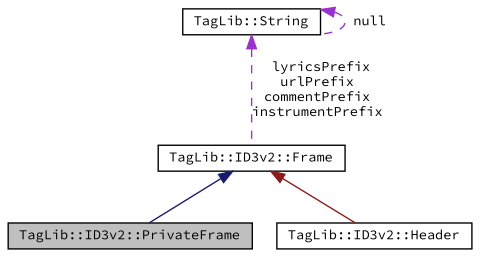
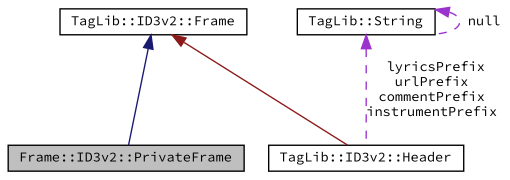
(252, 97) -> (366, 97)
(130, 236) -> (126, 158)
